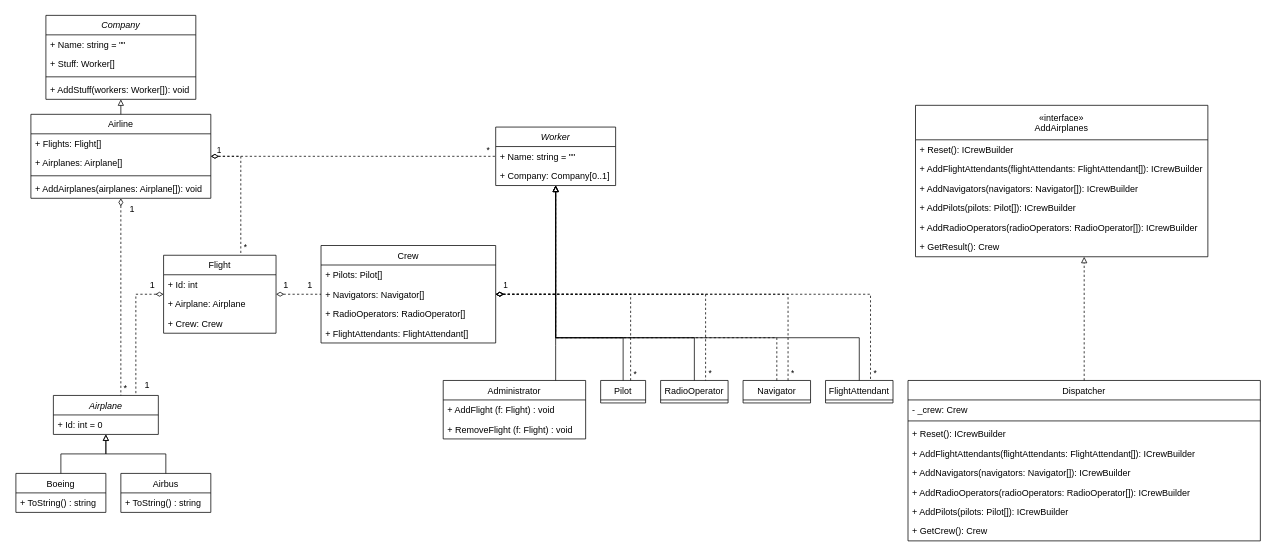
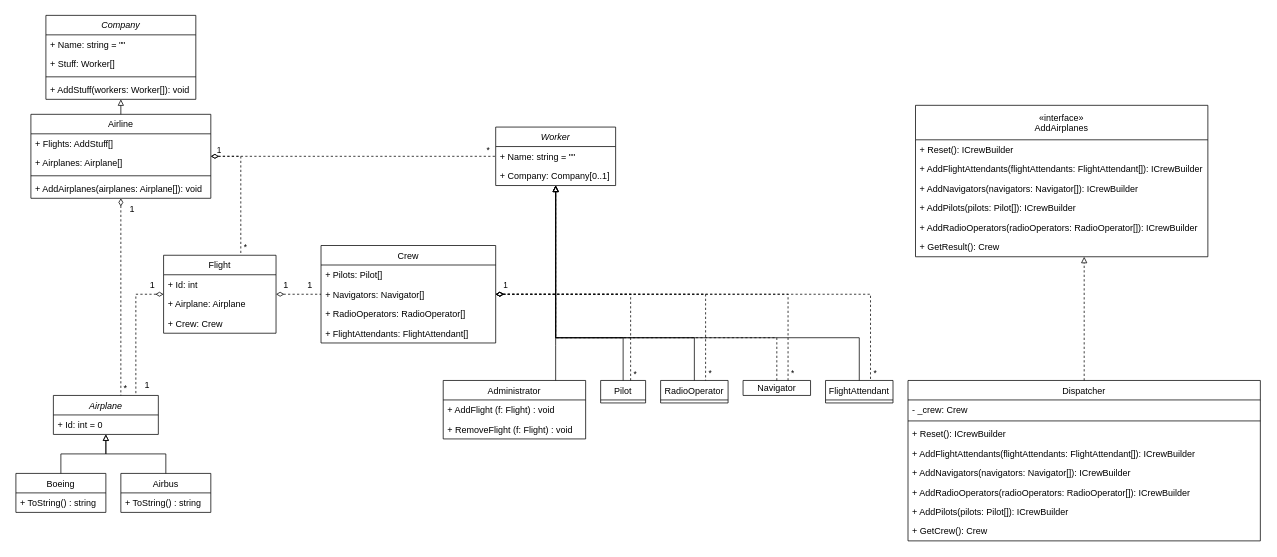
(74, 144) -> (82, 144)
(777, 392) -> (777, 388)
